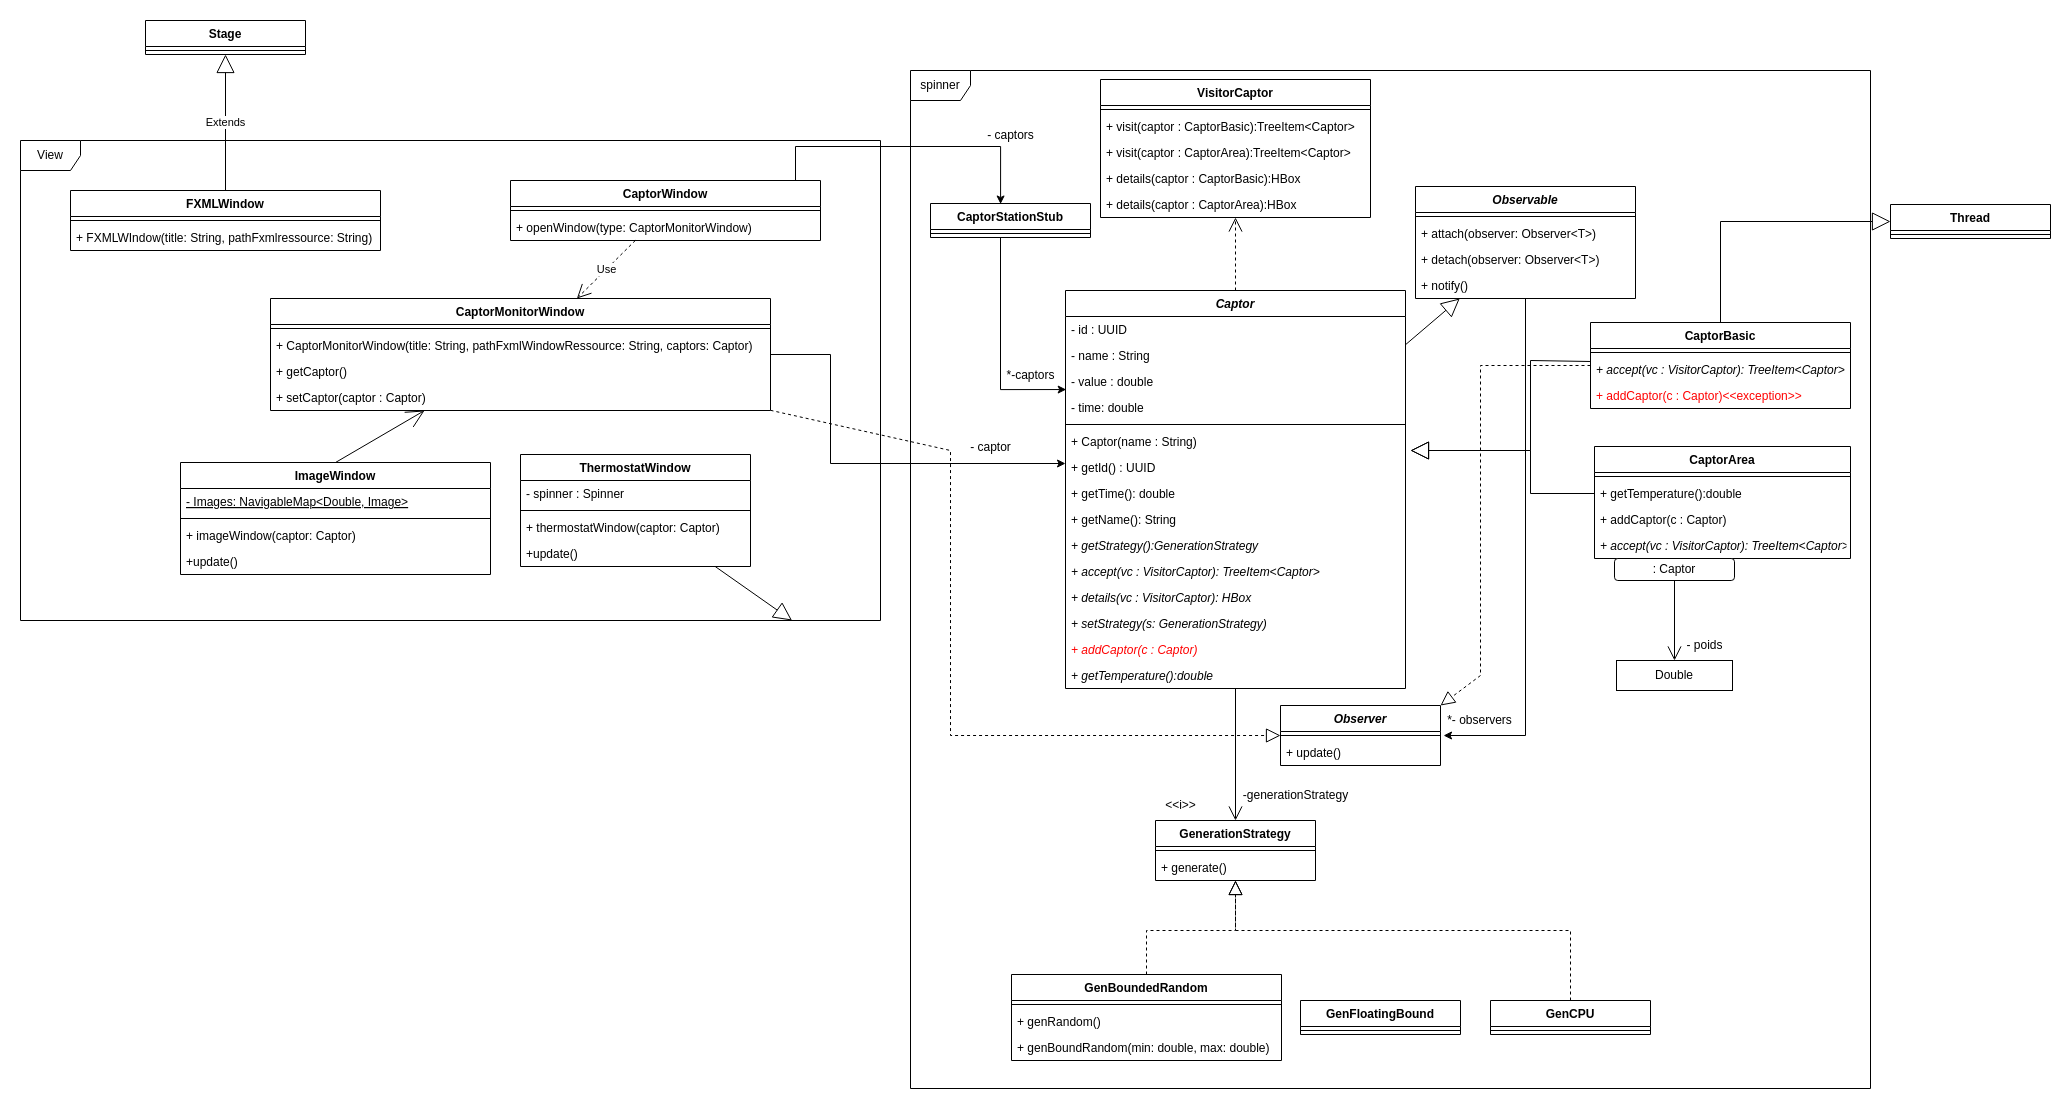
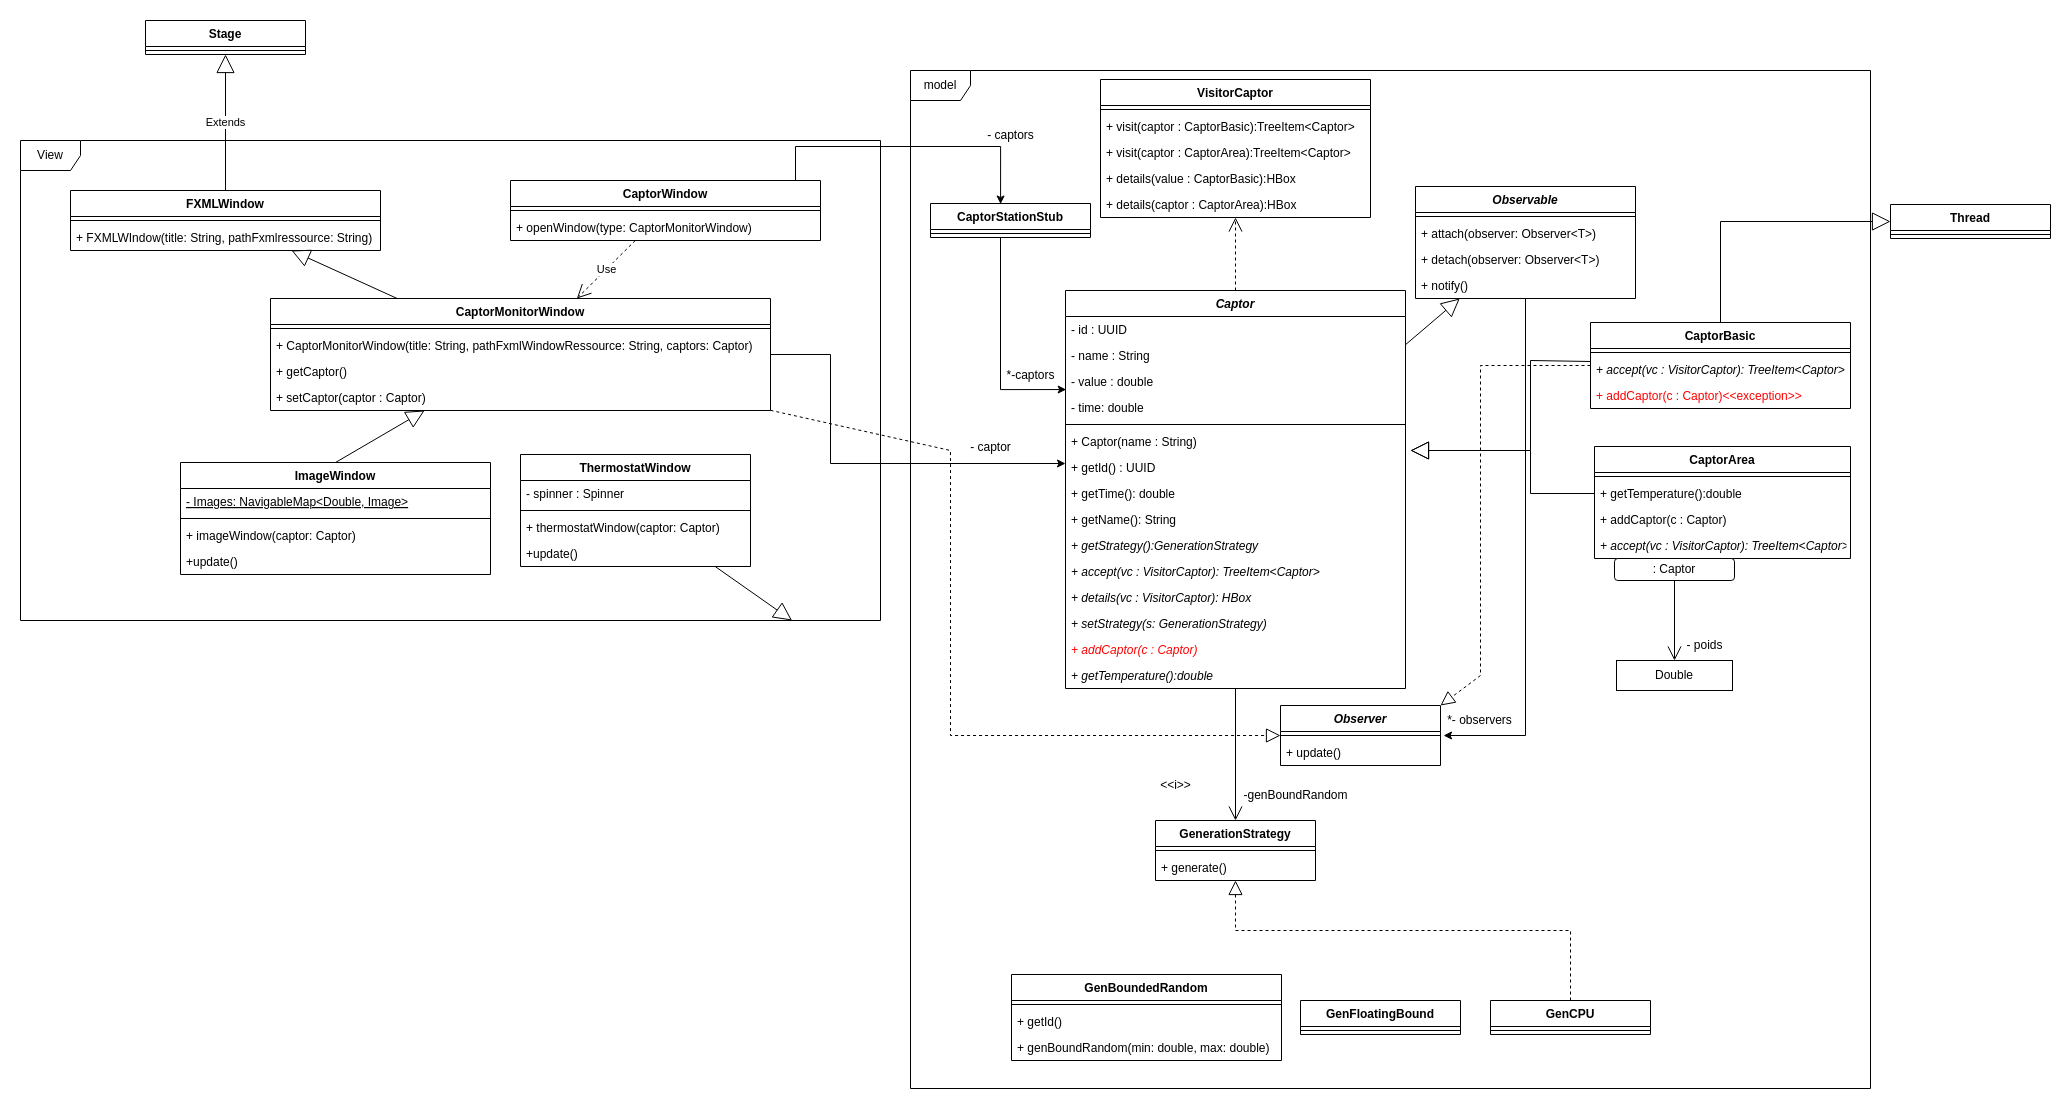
(941, 86) -> (941, 86)
(1214, 179) -> (1210, 179)
none -> (353, 278)
(415, 416) -> (408, 420)
(1296, 796) -> (1296, 796)
(1181, 806) -> (1176, 786)
(1168, 931) -> none
(1059, 1022) -> (1046, 1022)
